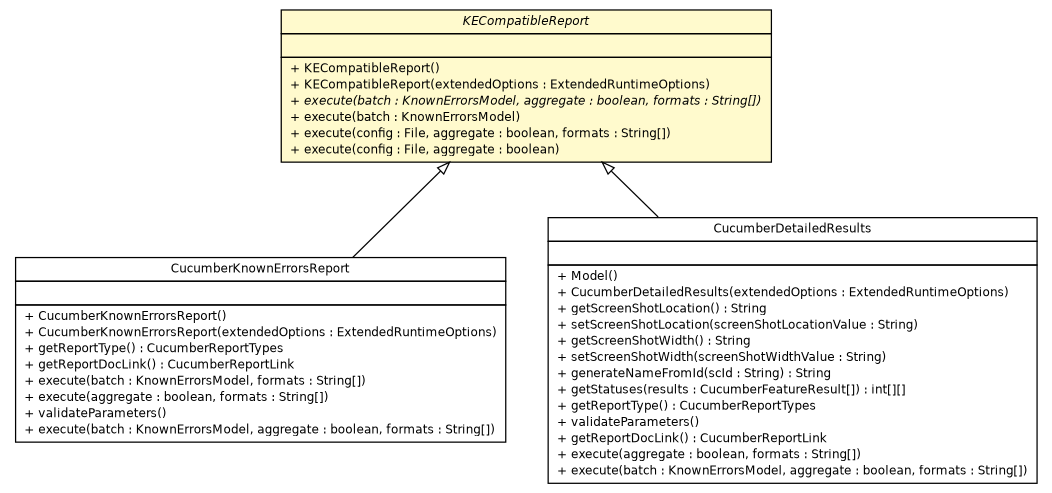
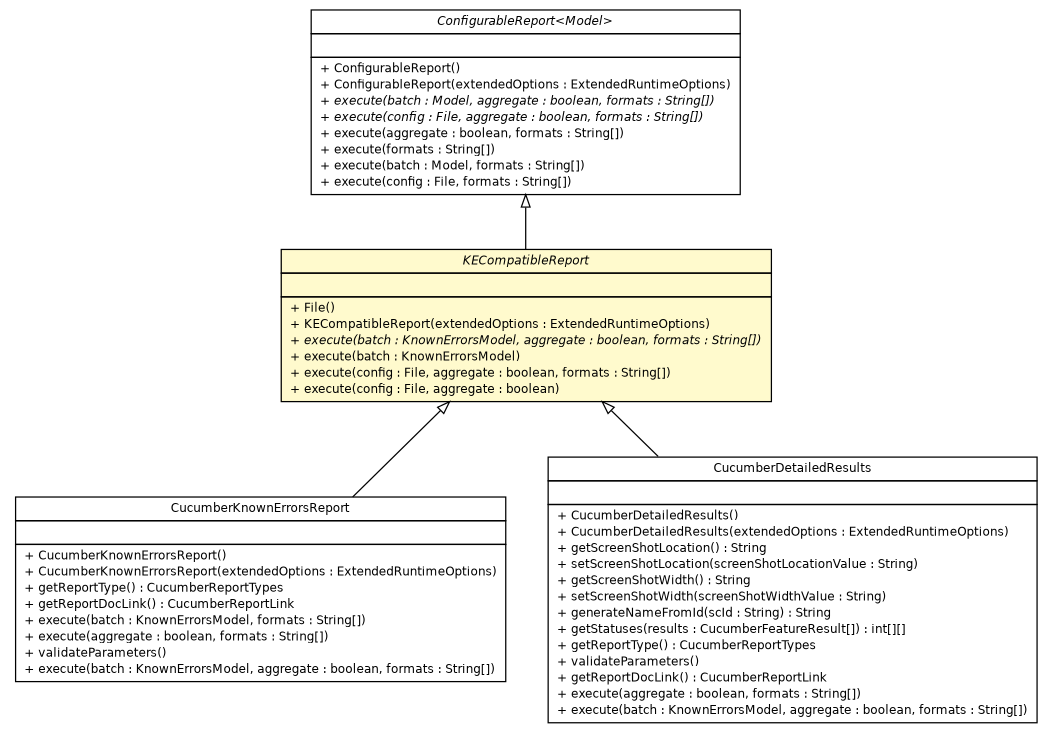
(365, 69) -> (313, 308)
none -> (526, 102)
(587, 276) -> (648, 516)
